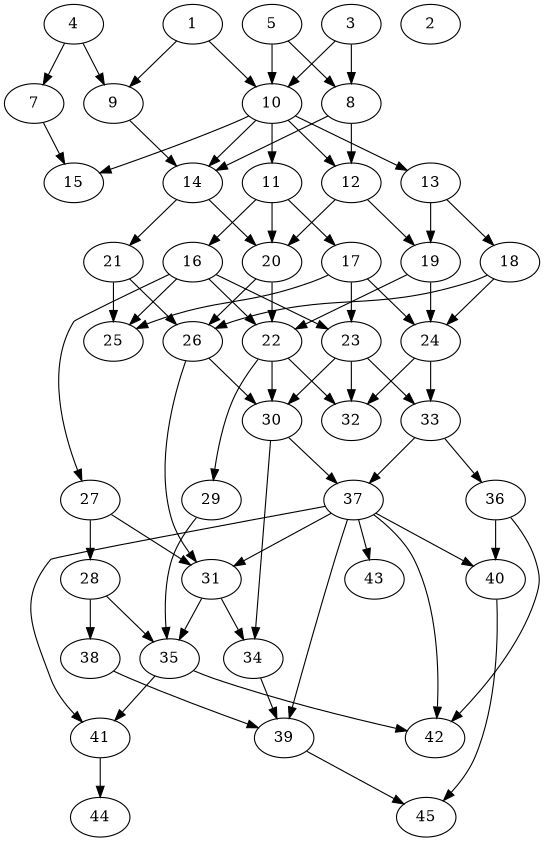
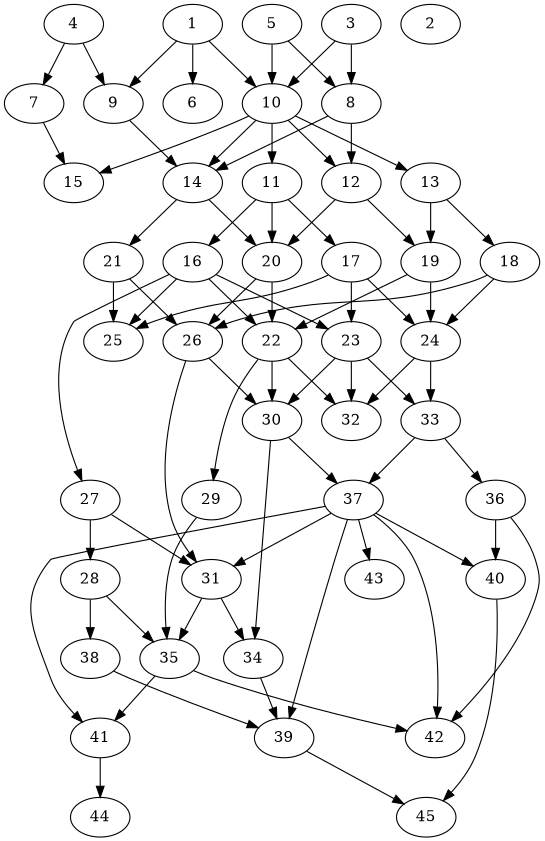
none -> (193, 104)
